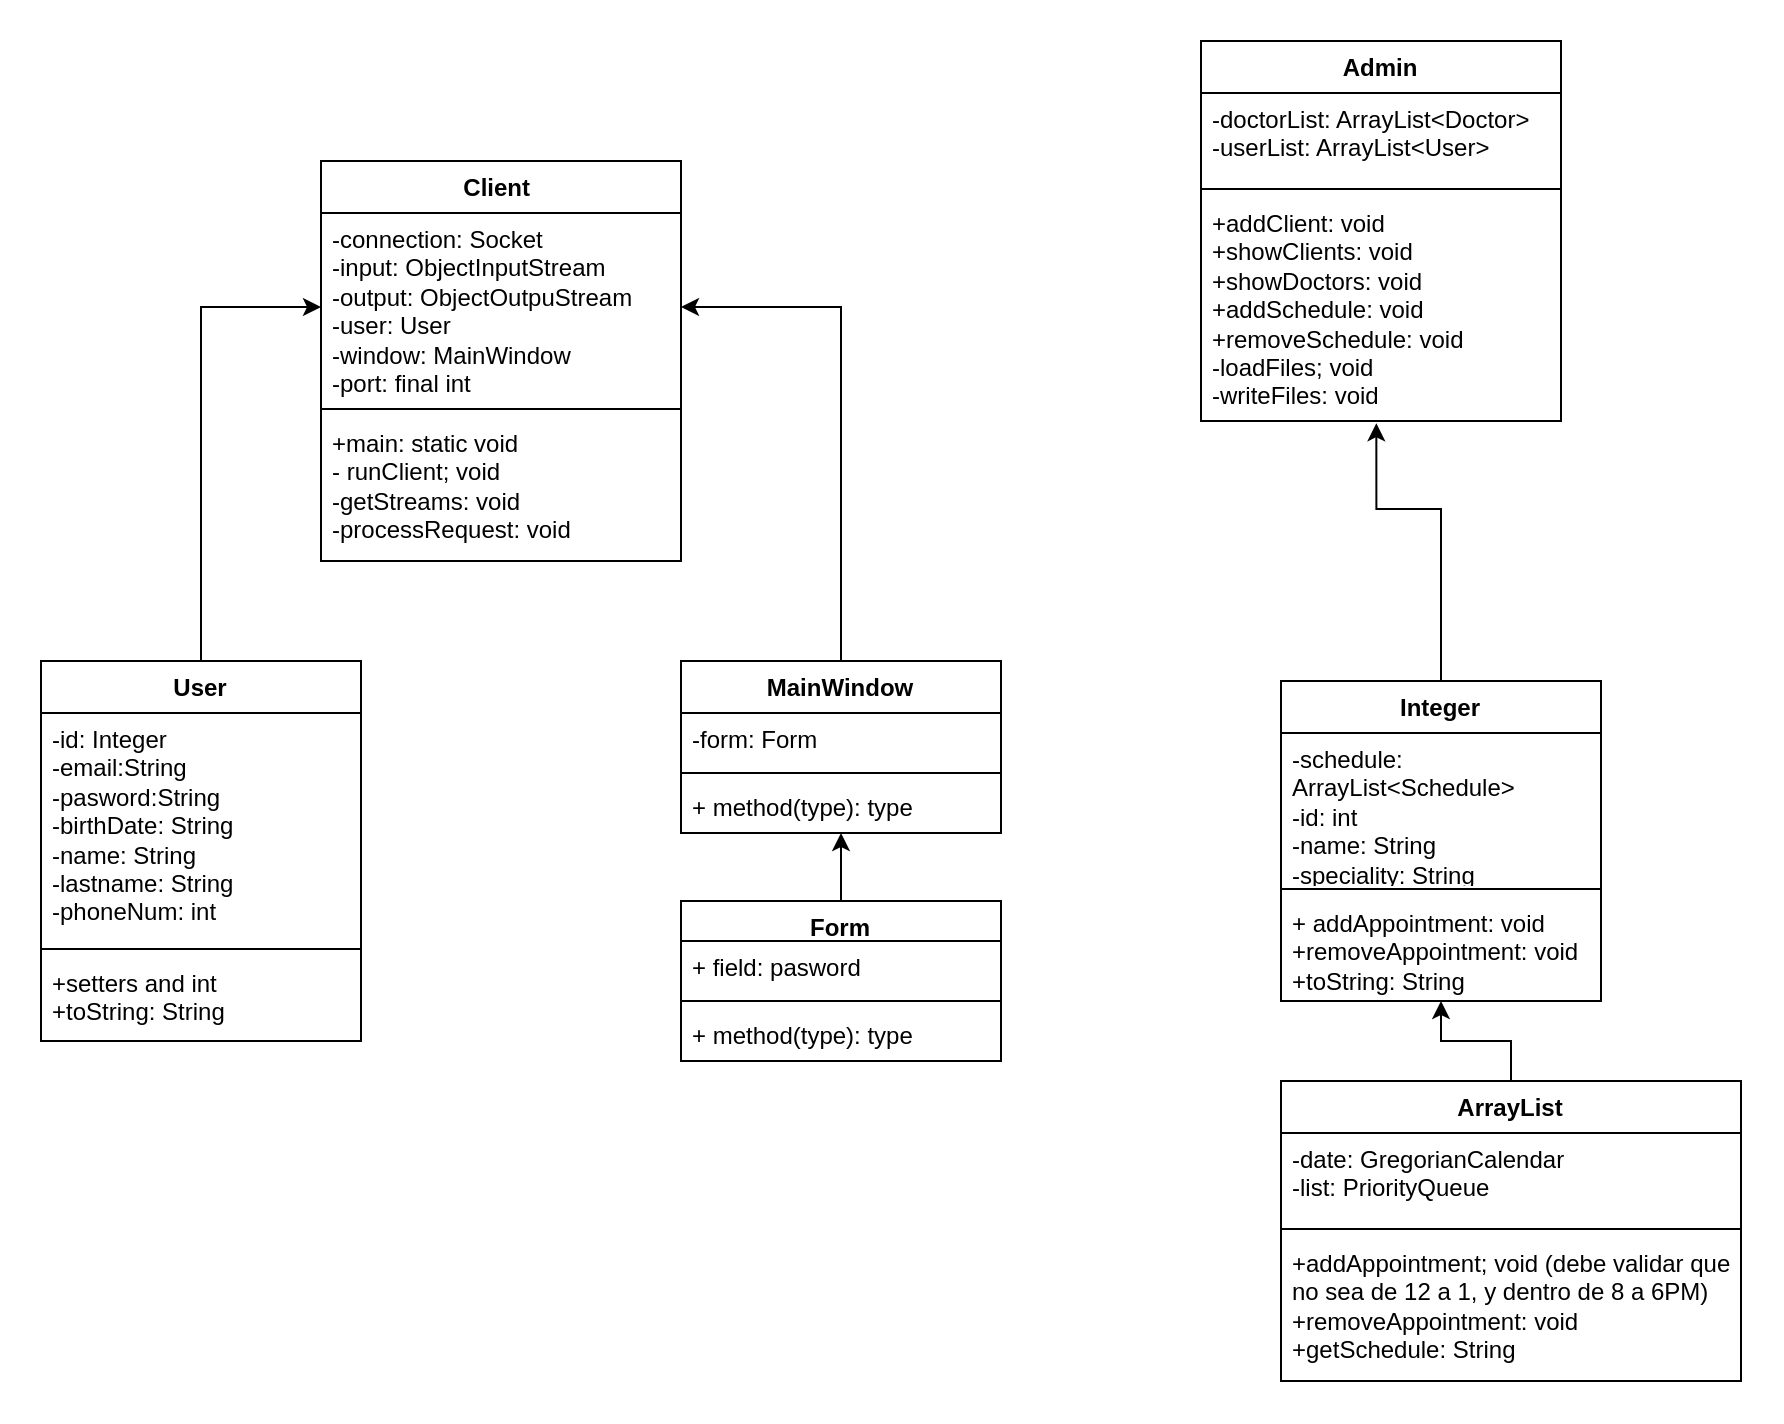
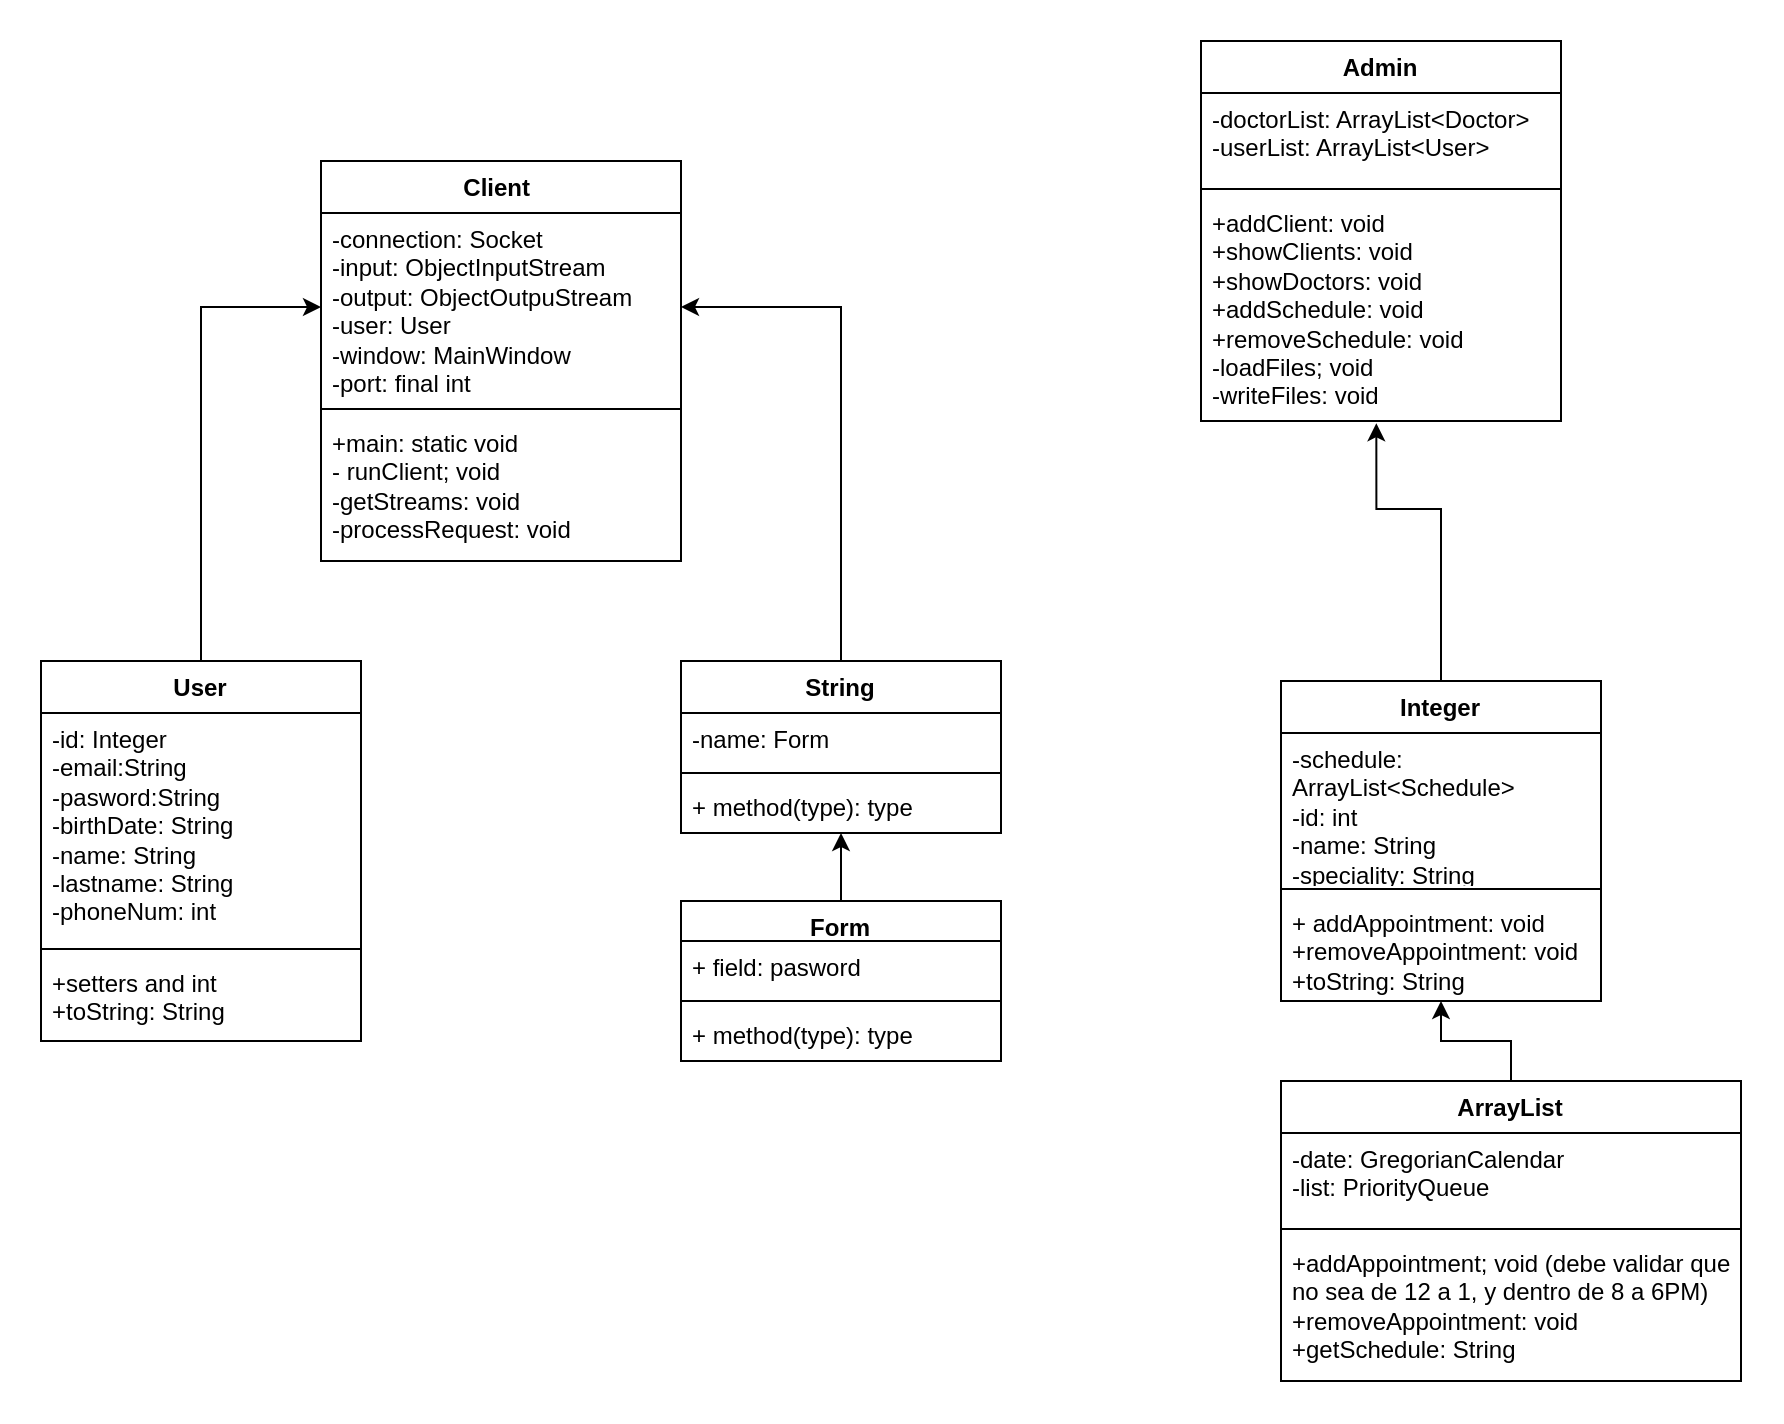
(841, 689) -> (841, 689)
(761, 741) -> (761, 741)
